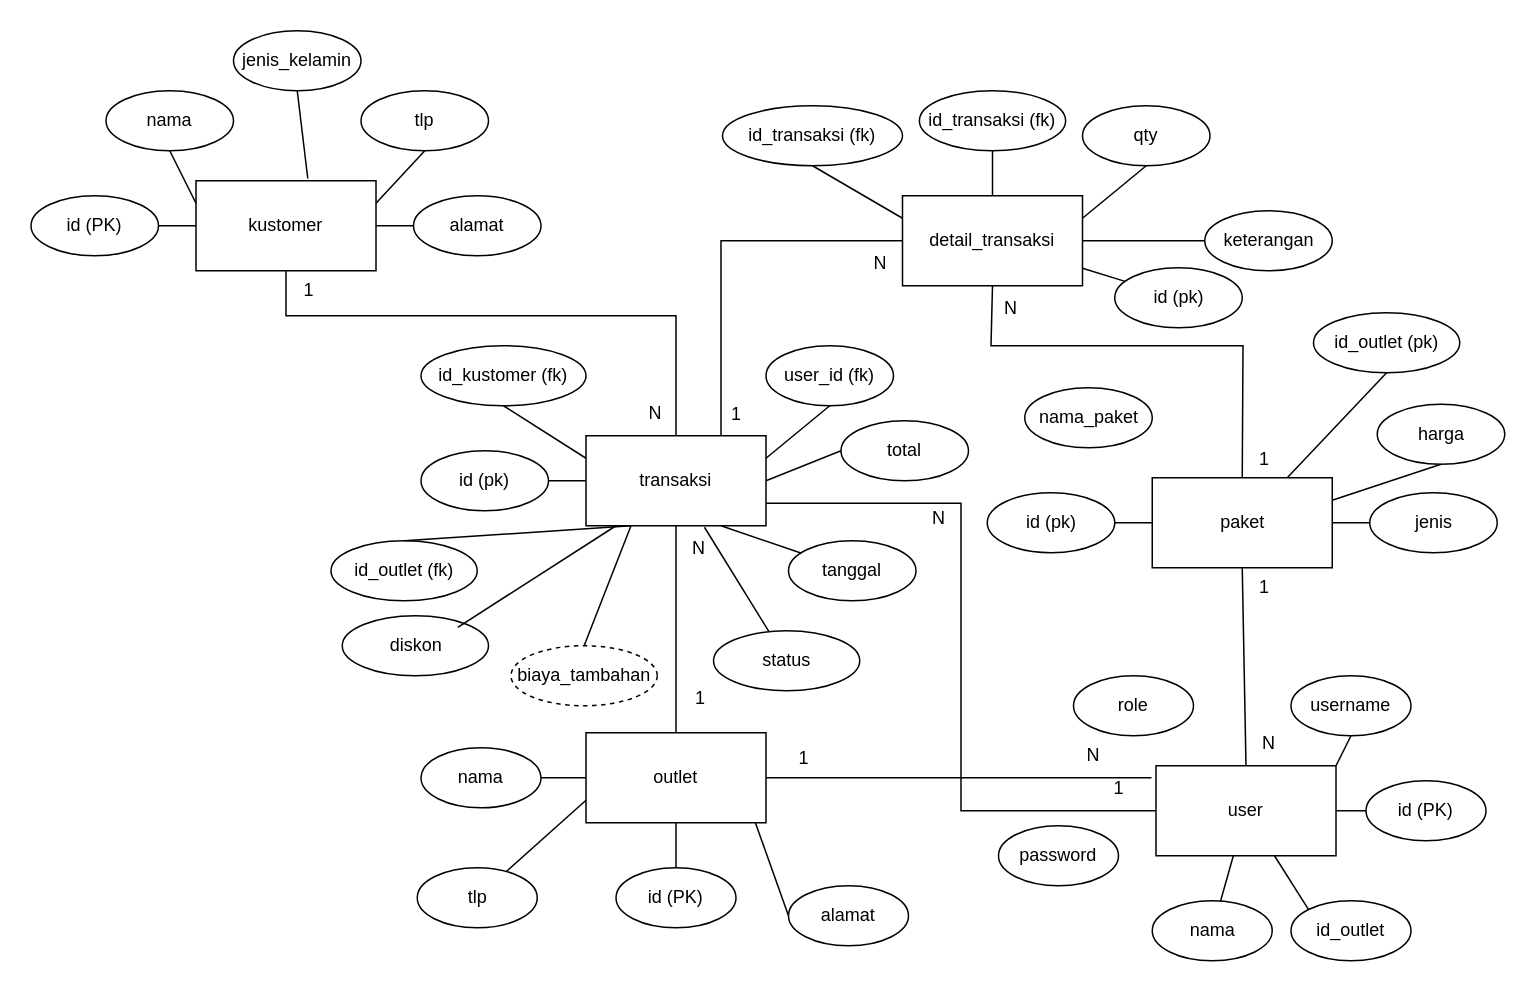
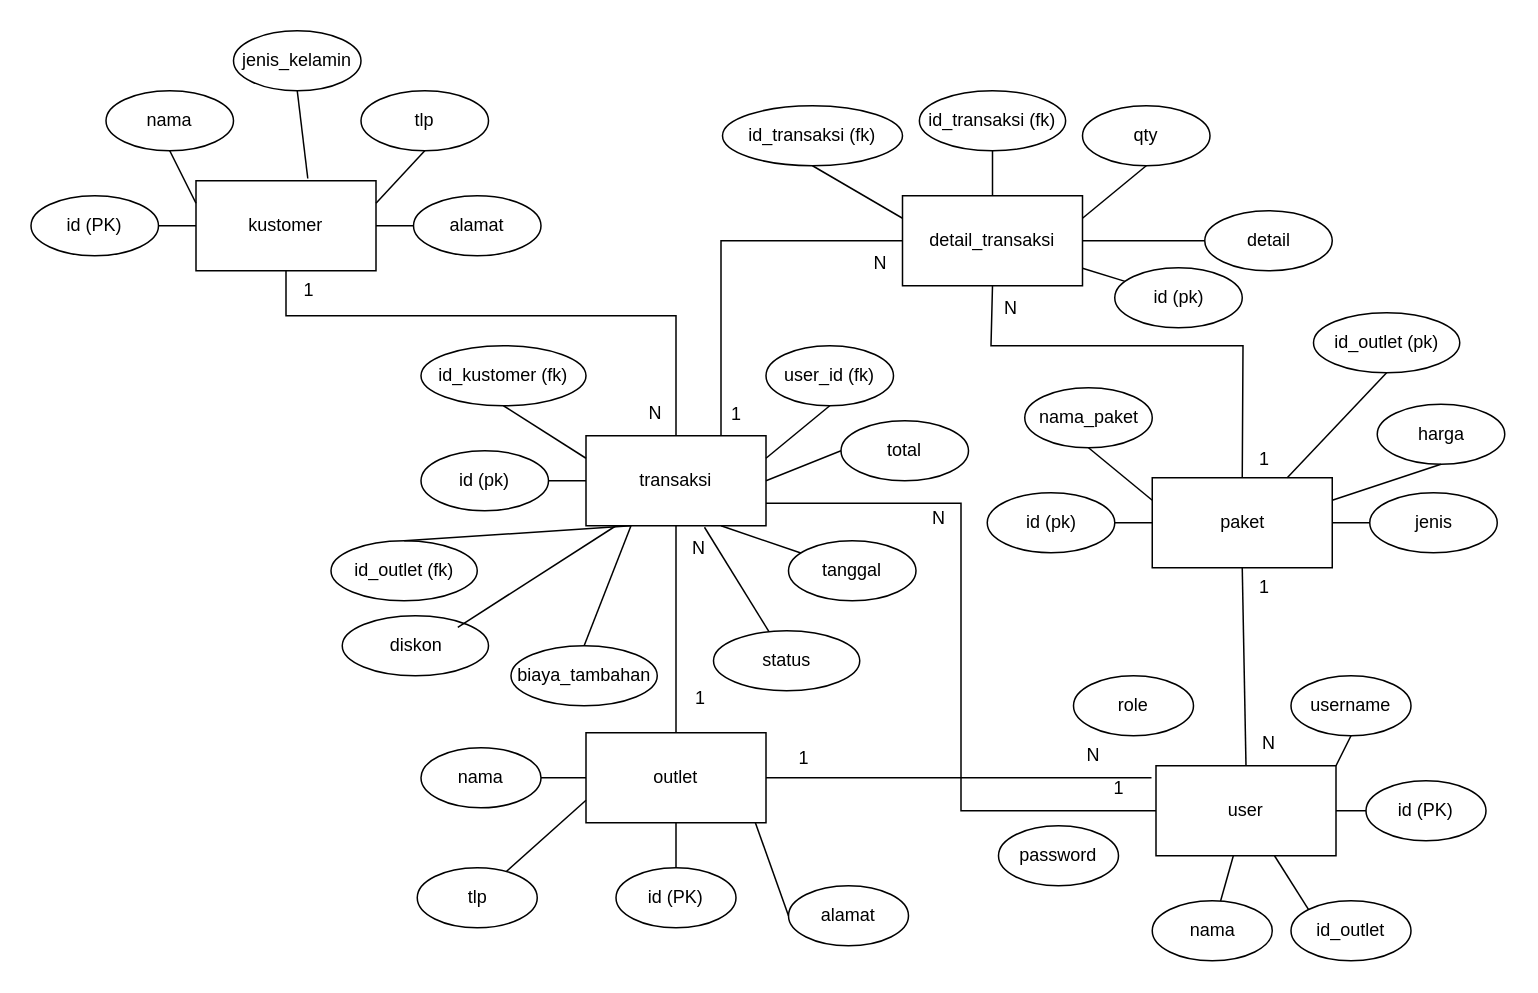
(1269, 241) -> (1269, 241)
none -> (1120, 474)
(584, 676) -> (584, 676)
